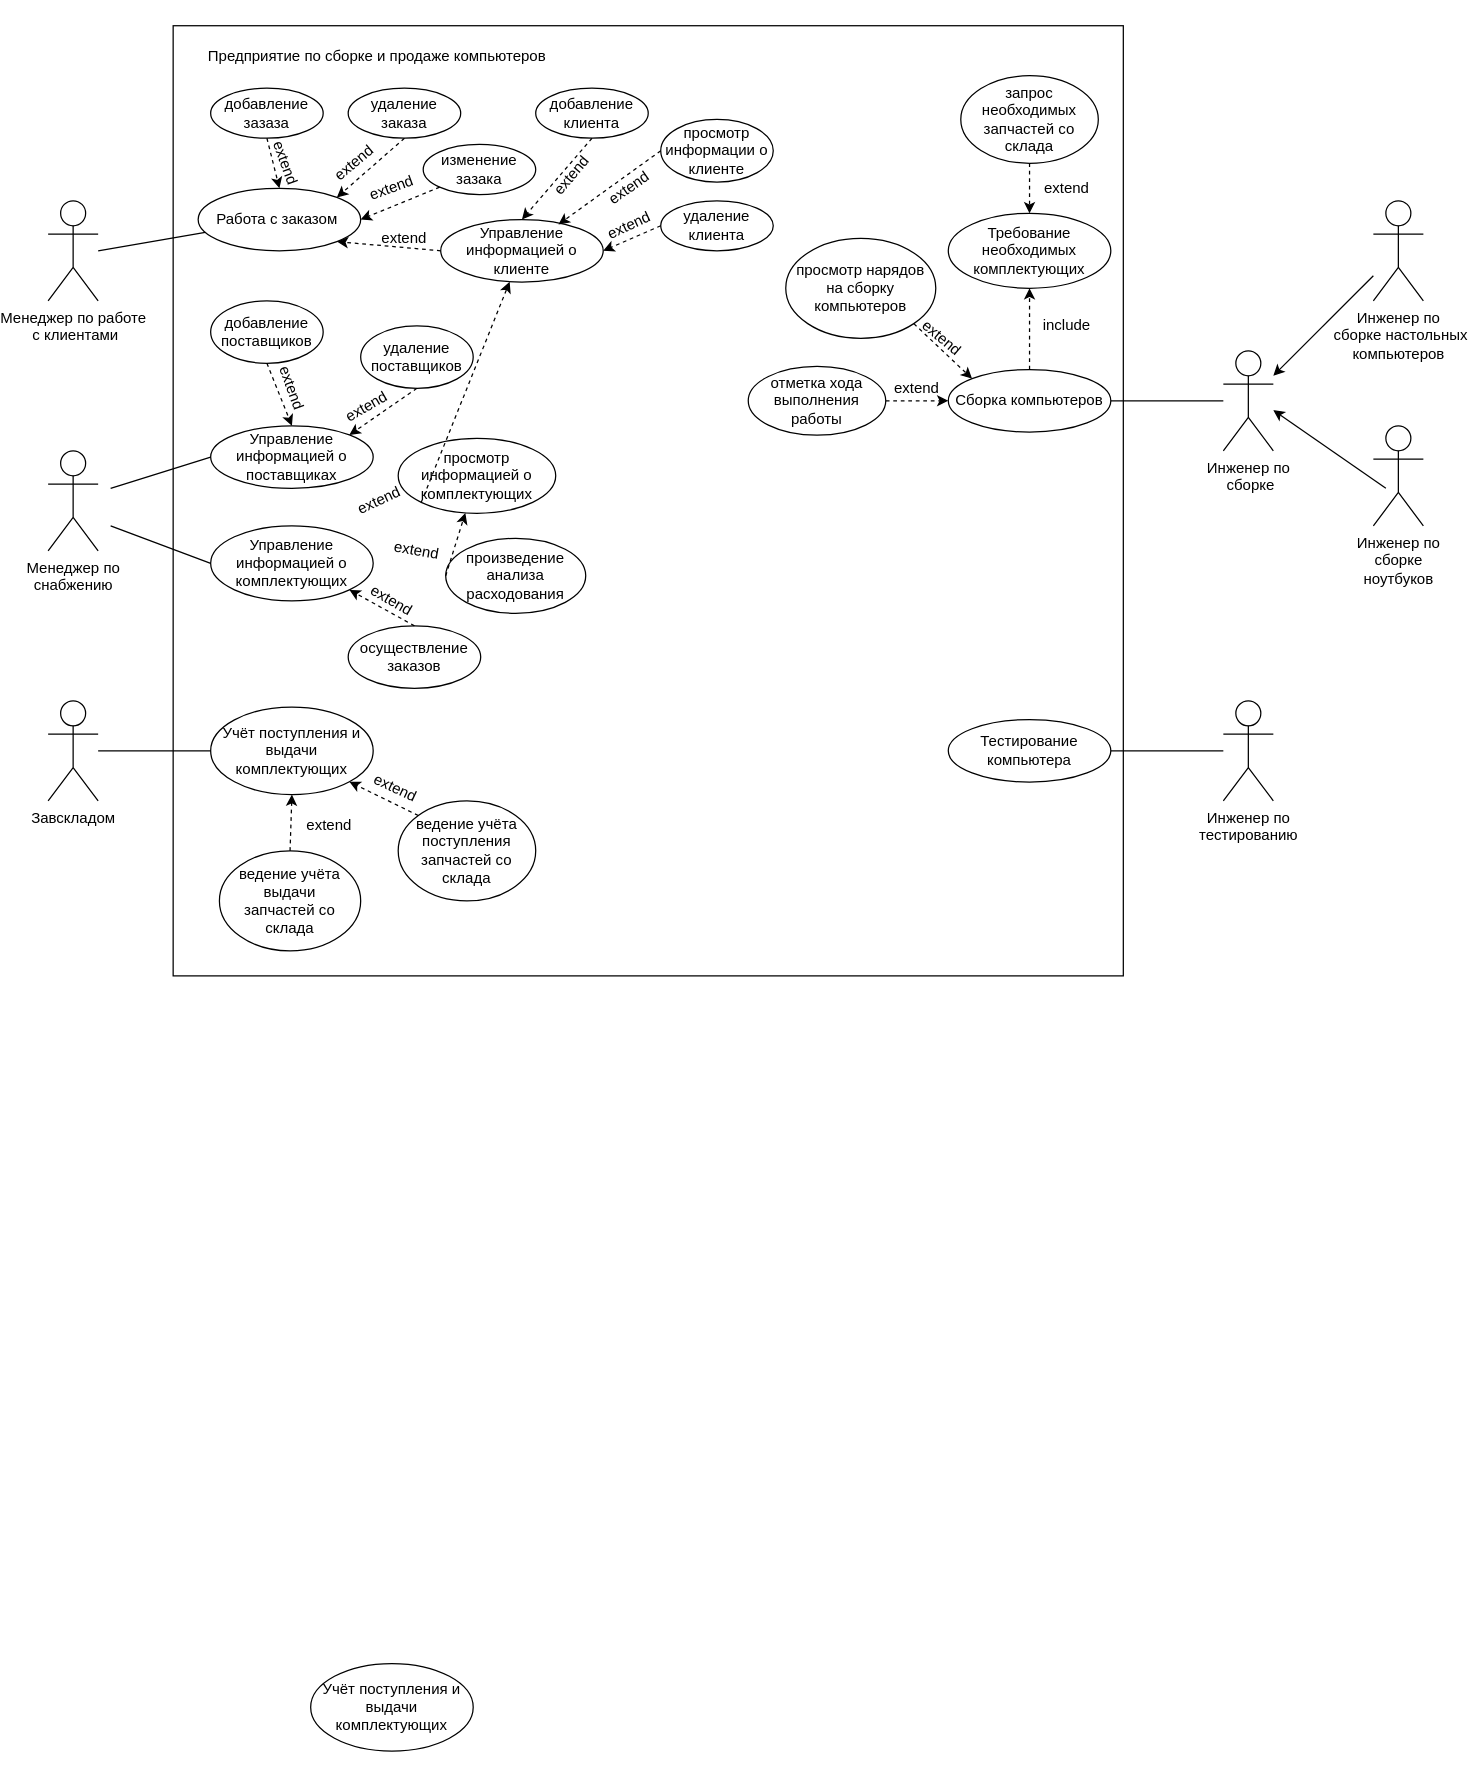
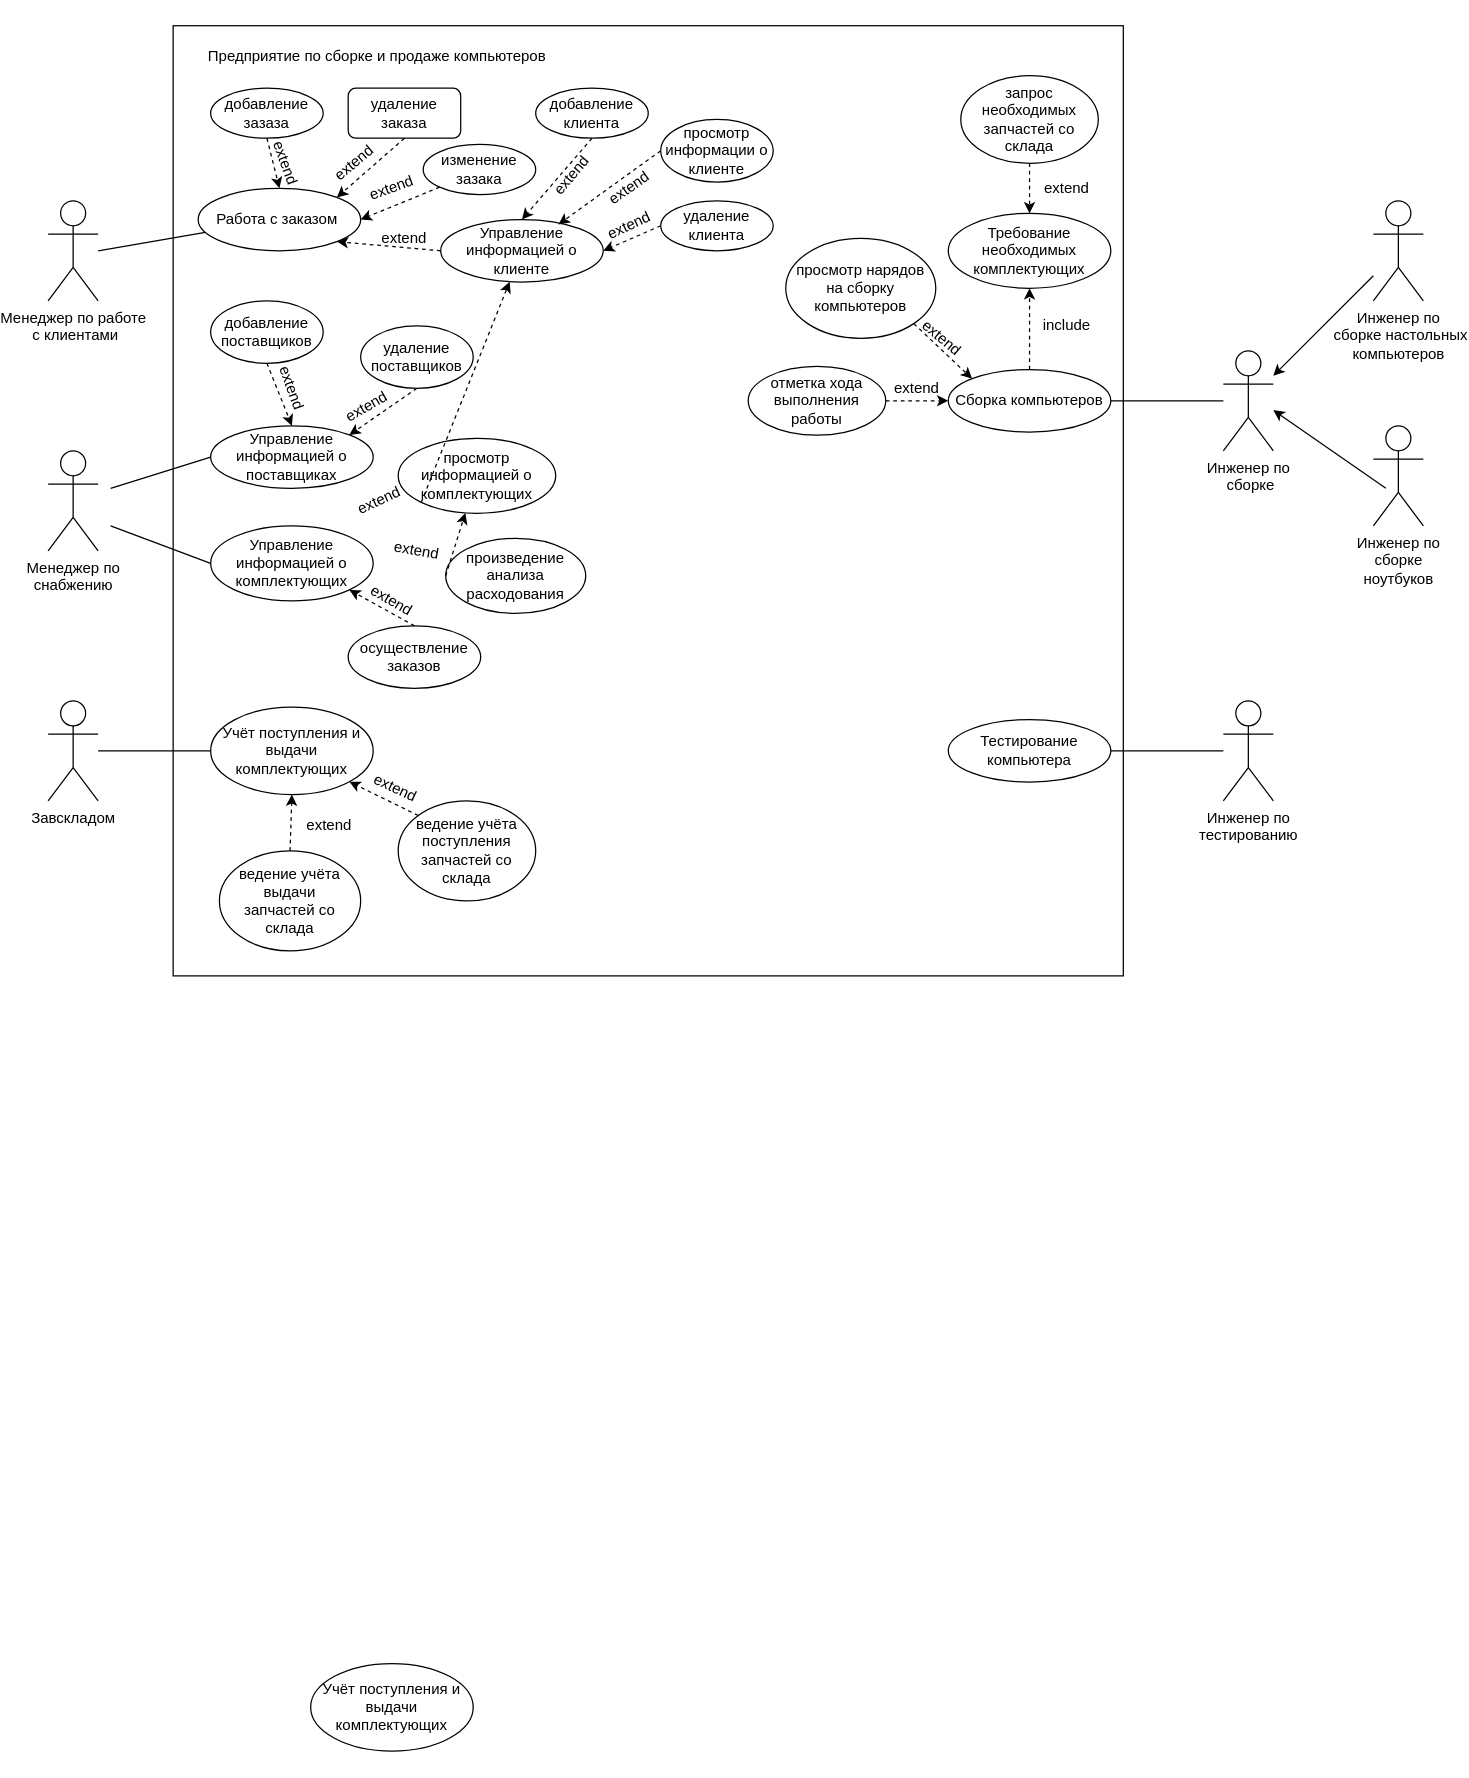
(404, 113) -> (404, 113)
